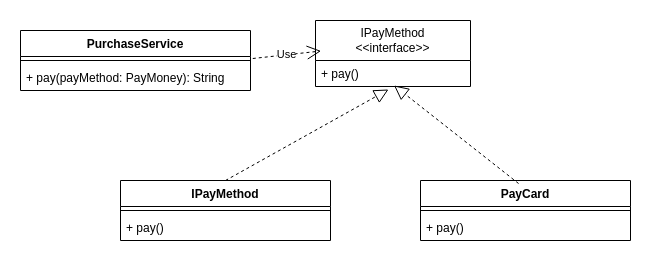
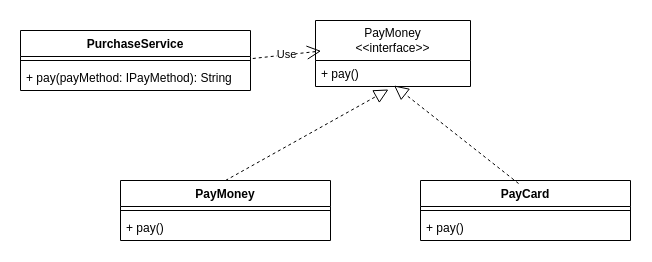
(393, 41) -> (393, 41)
(131, 79) -> (137, 86)
(226, 195) -> (226, 195)
